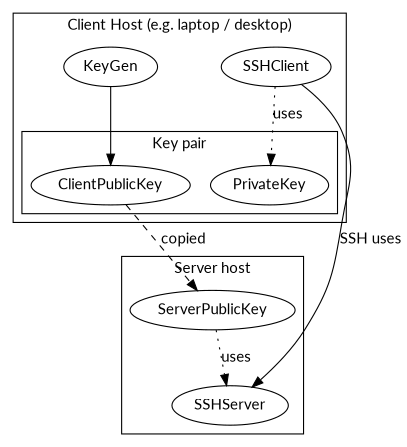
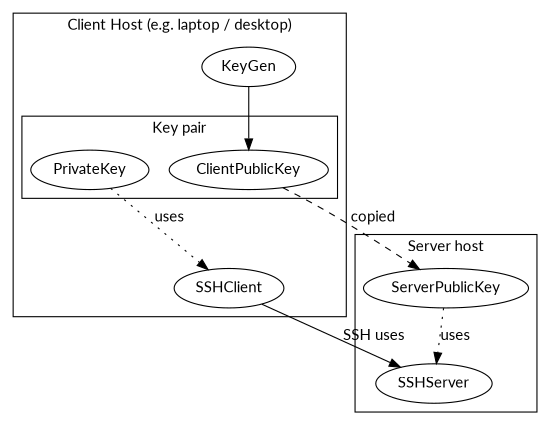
(273, 120) -> (155, 225)
